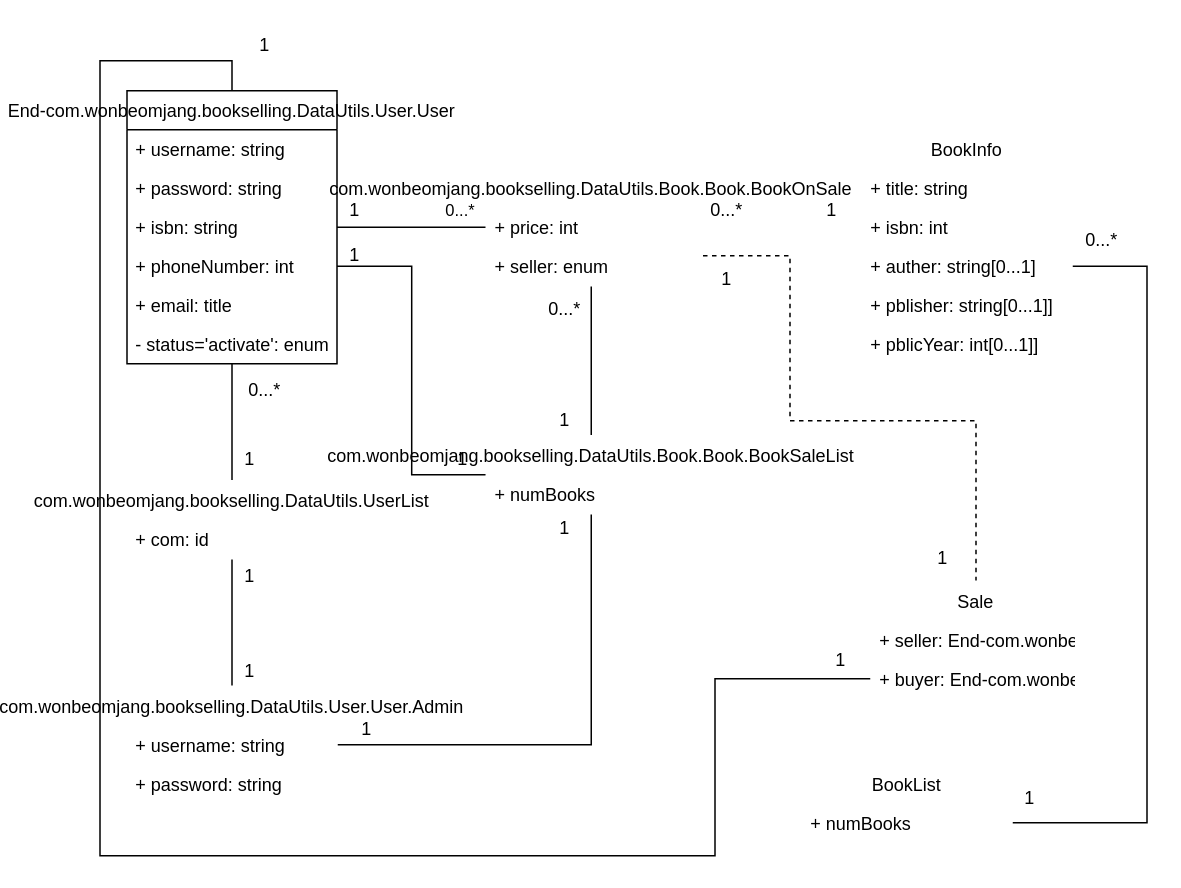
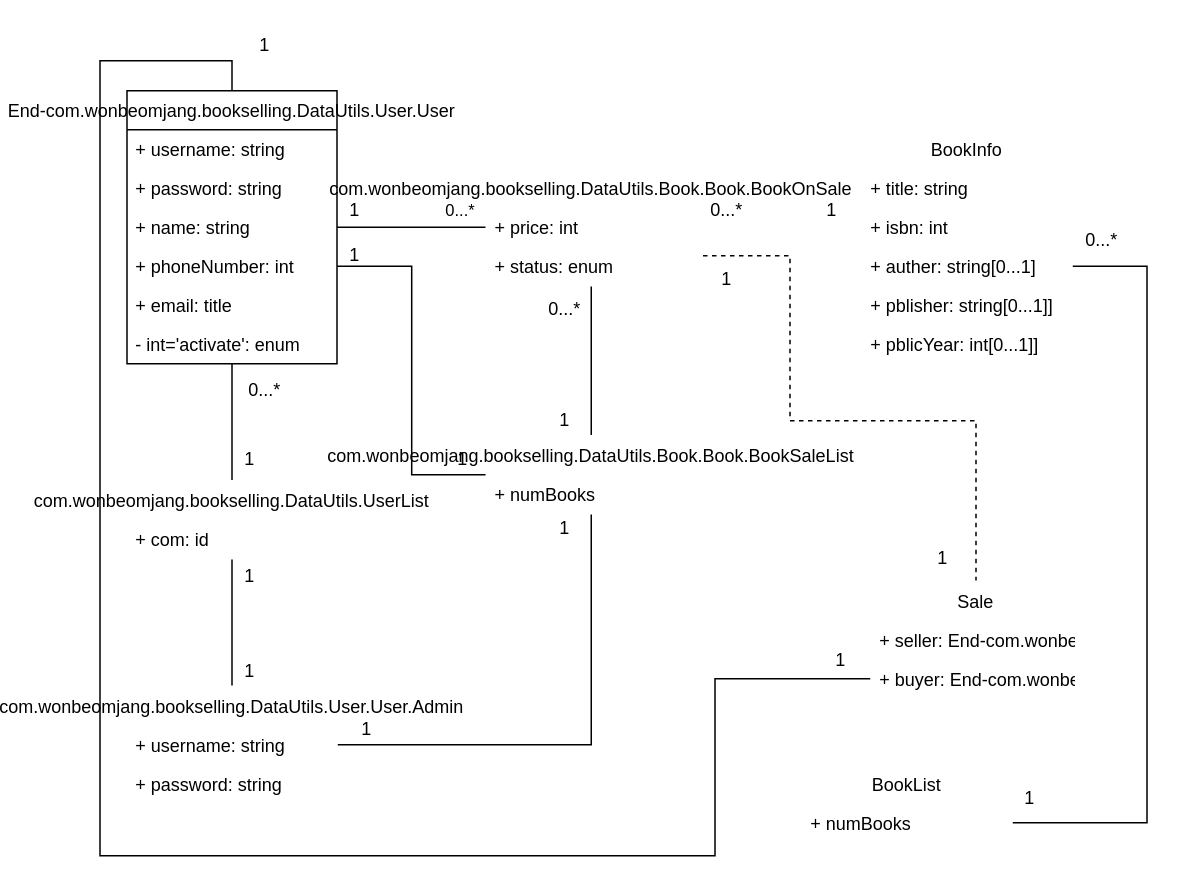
(194, 228) -> (196, 228)
(553, 267) -> (558, 267)
(247, 345) -> (230, 345)
